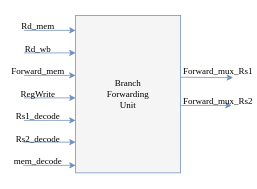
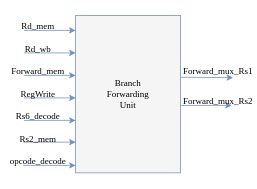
(38, 117) -> (38, 117)
(38, 139) -> (38, 139)
(38, 162) -> (38, 162)
